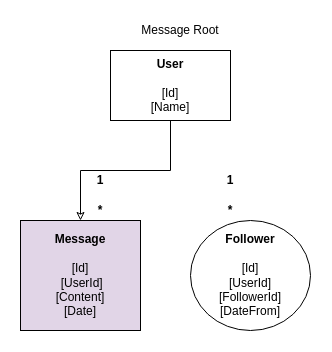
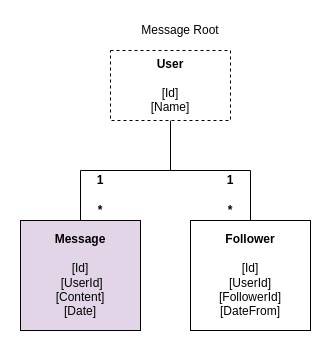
(171, 86) -> (171, 86)
none -> (236, 171)
(81, 212) -> (81, 215)
(251, 276) -> (251, 276)
